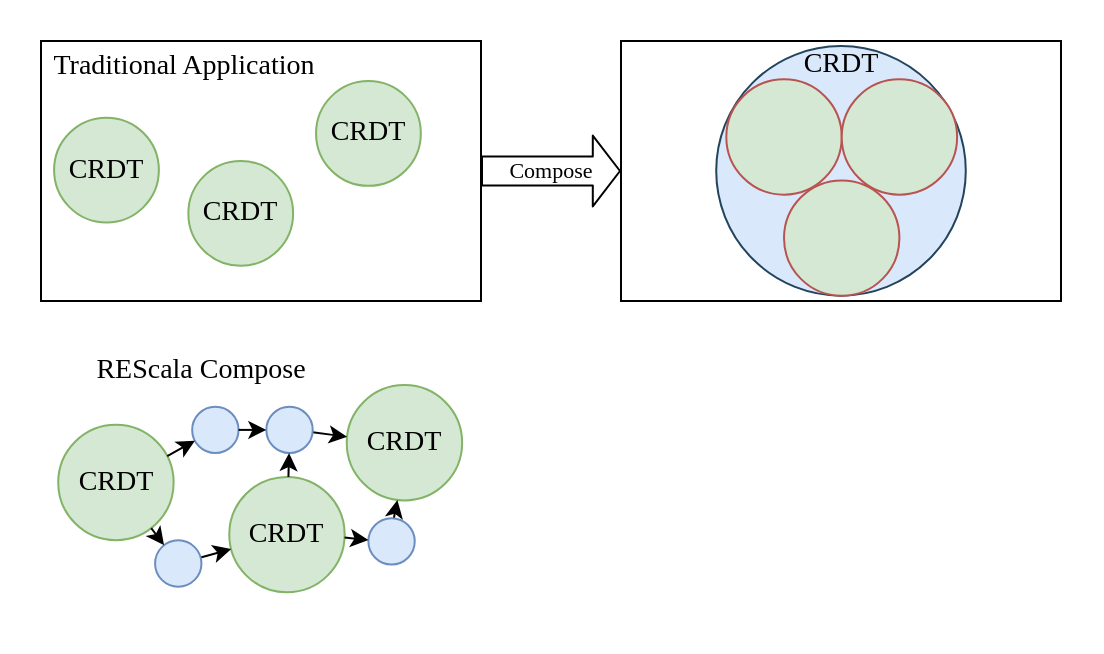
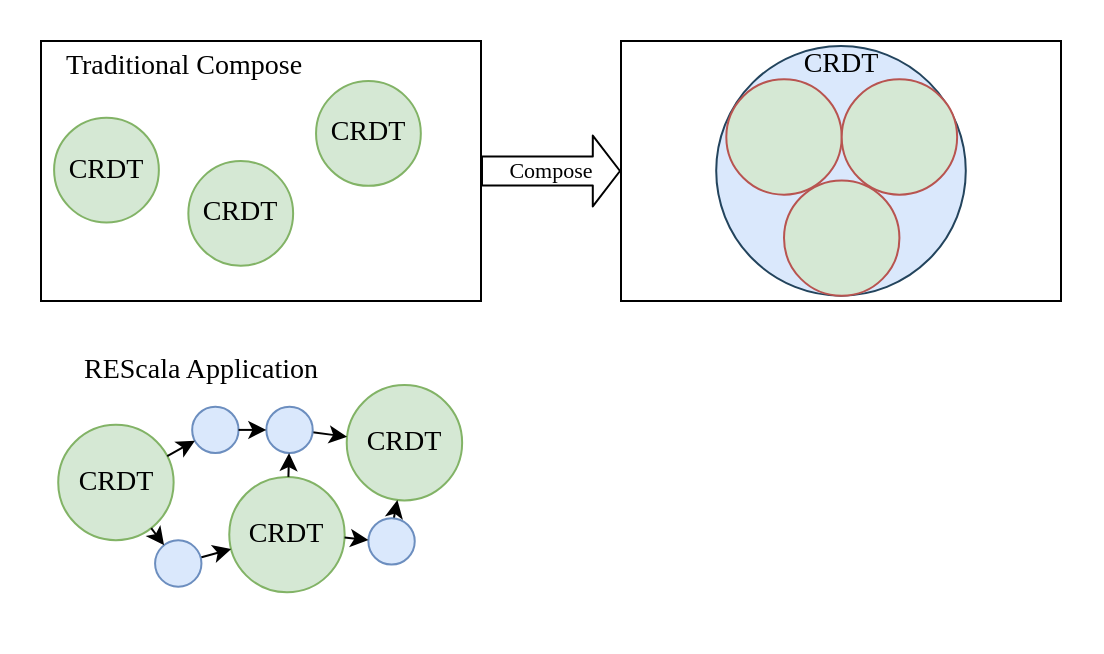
(185, 67) -> (185, 67)
(202, 371) -> (202, 371)
